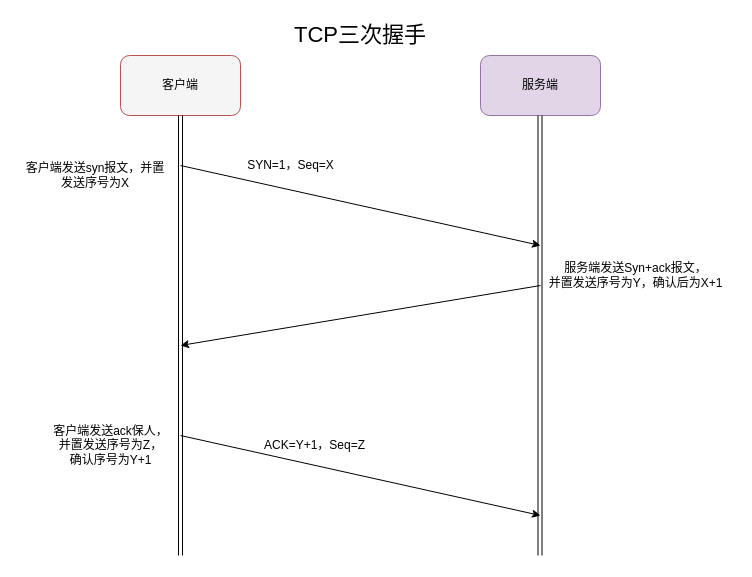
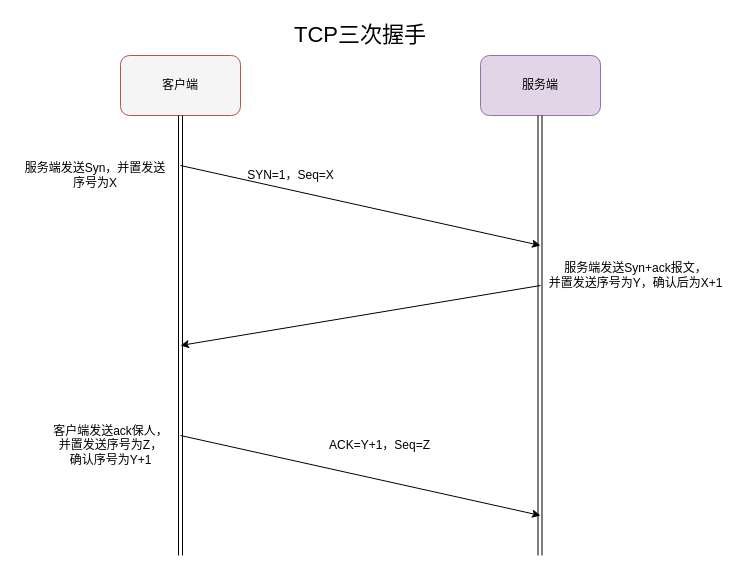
(291, 166) -> (291, 176)
(96, 176) -> (96, 176)
(315, 446) -> (380, 446)
